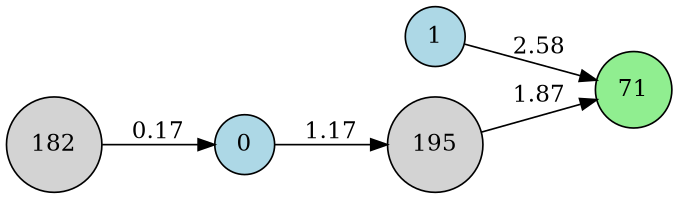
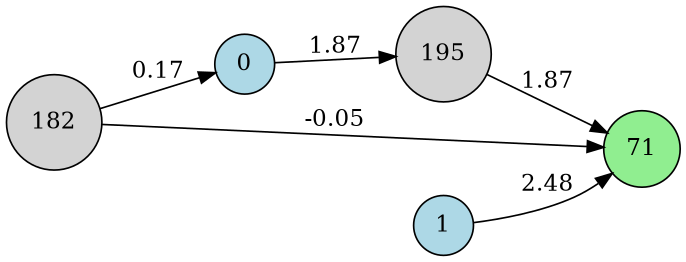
(539, 47) -> (548, 185)
(331, 132) -> (335, 47)
none -> (344, 135)
